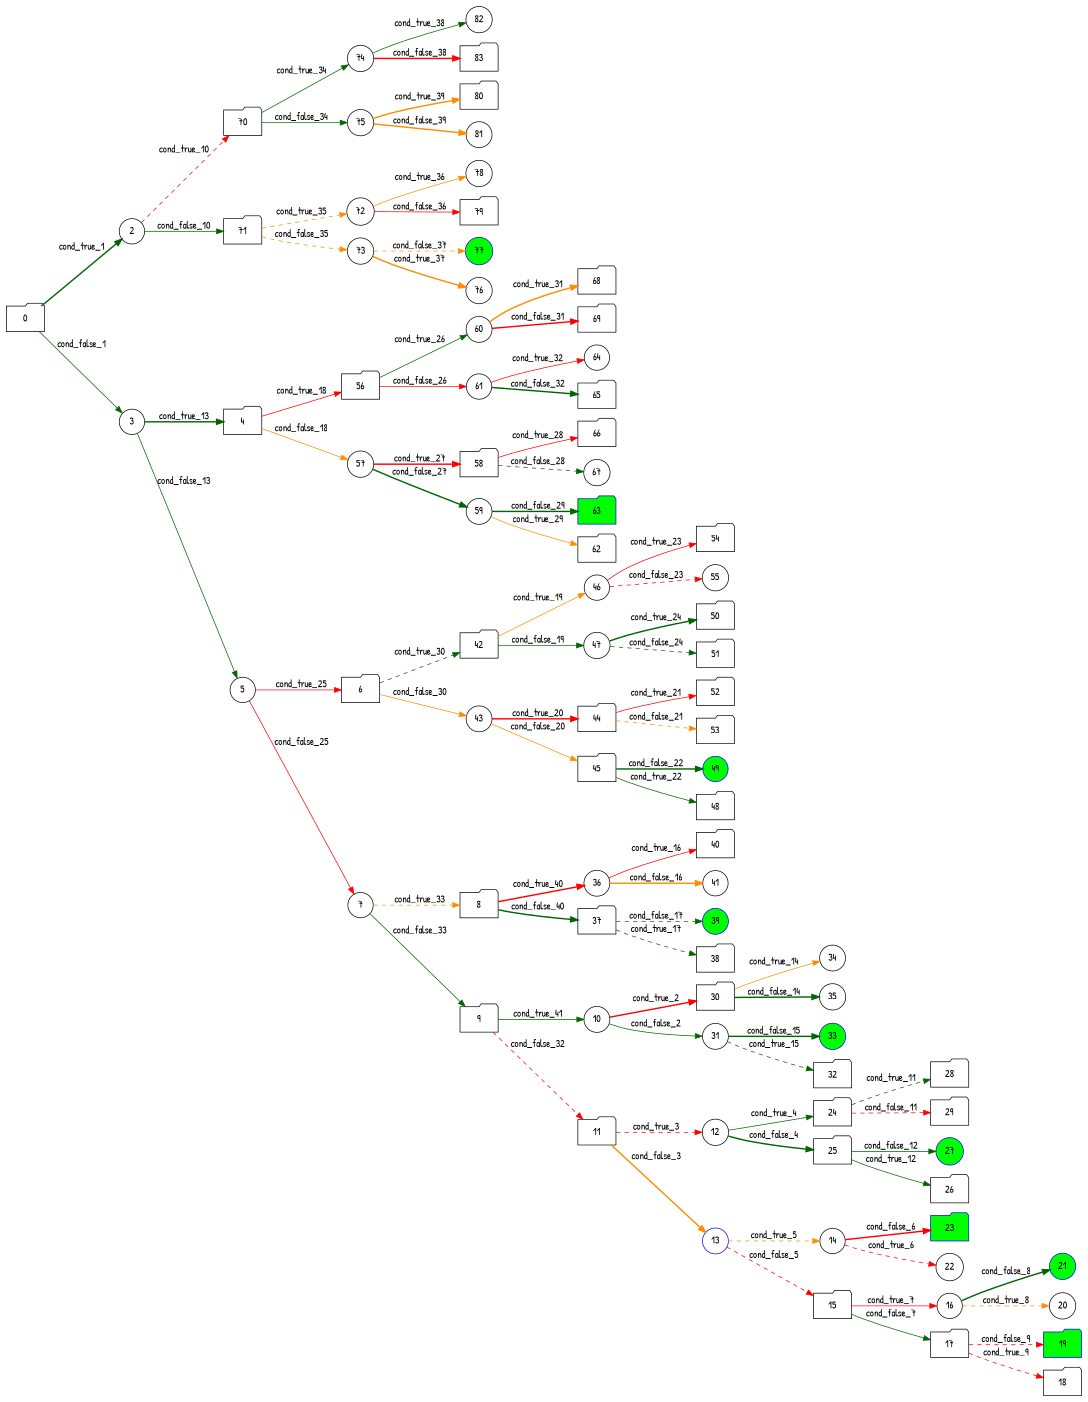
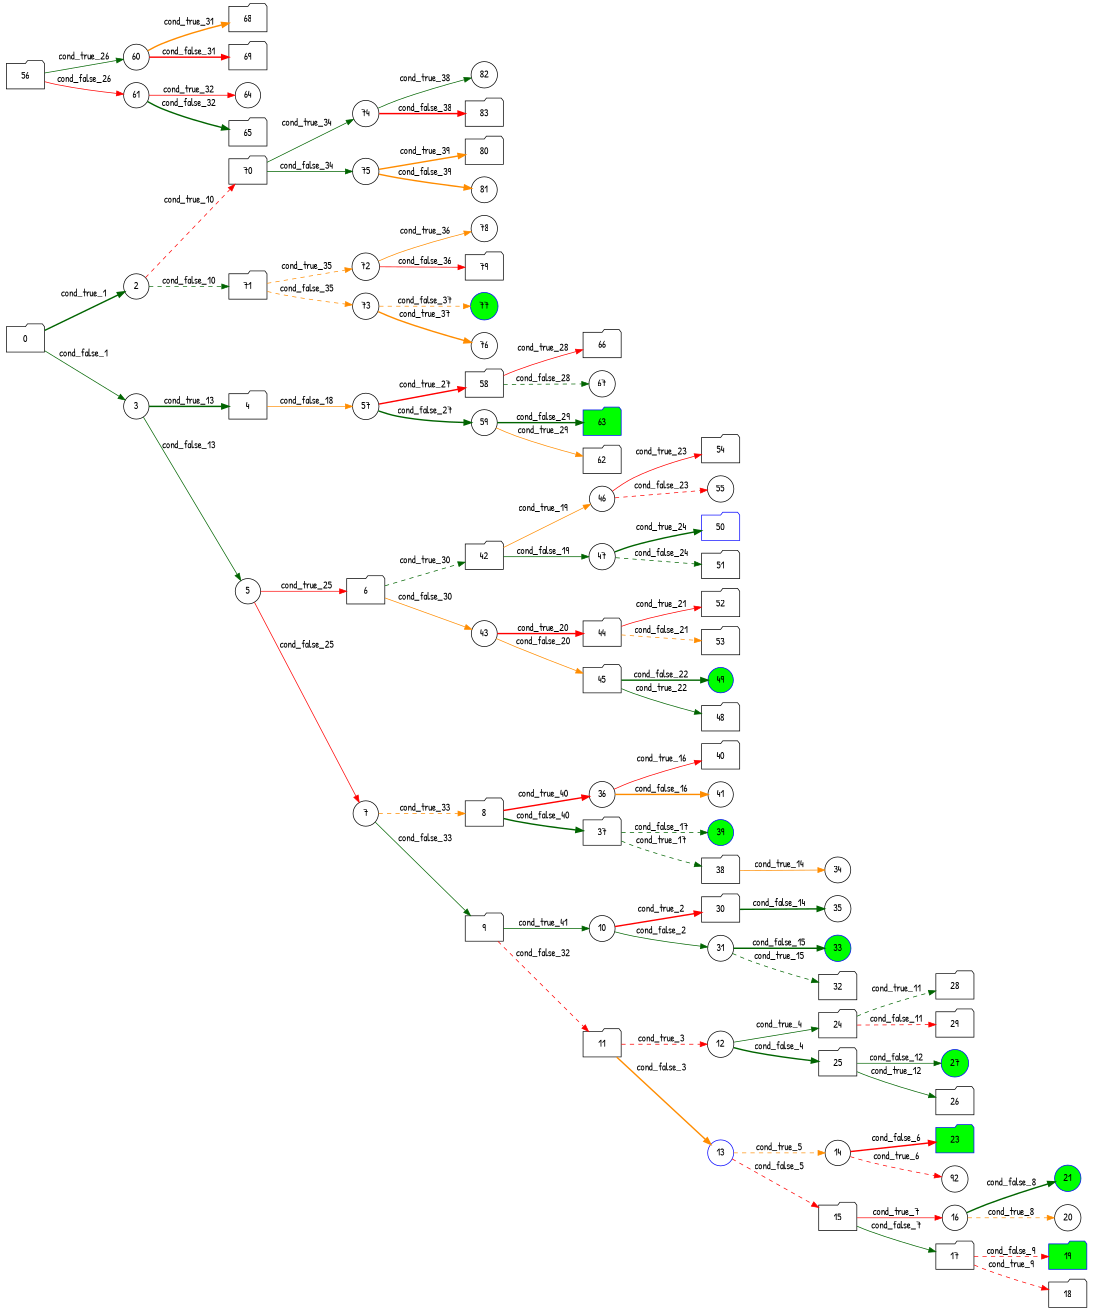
(181, 231) -> (185, 286)
(298, 405) -> none
(715, 617) -> (721, 528)
(774, 975) -> (779, 870)
(950, 1267) -> (955, 1179)
